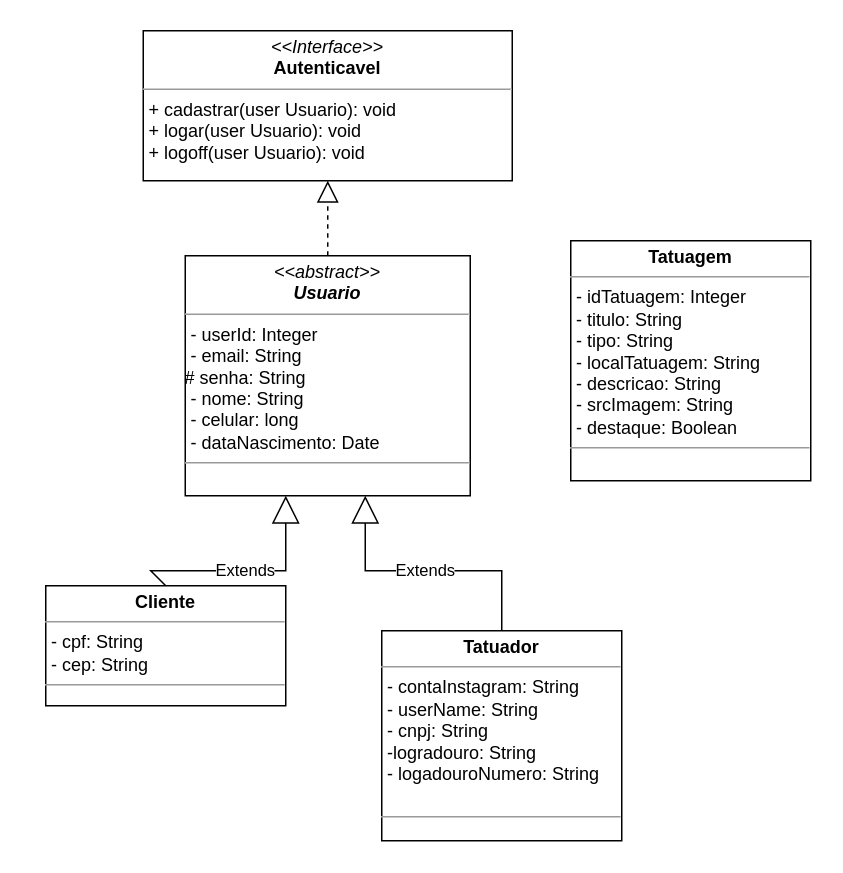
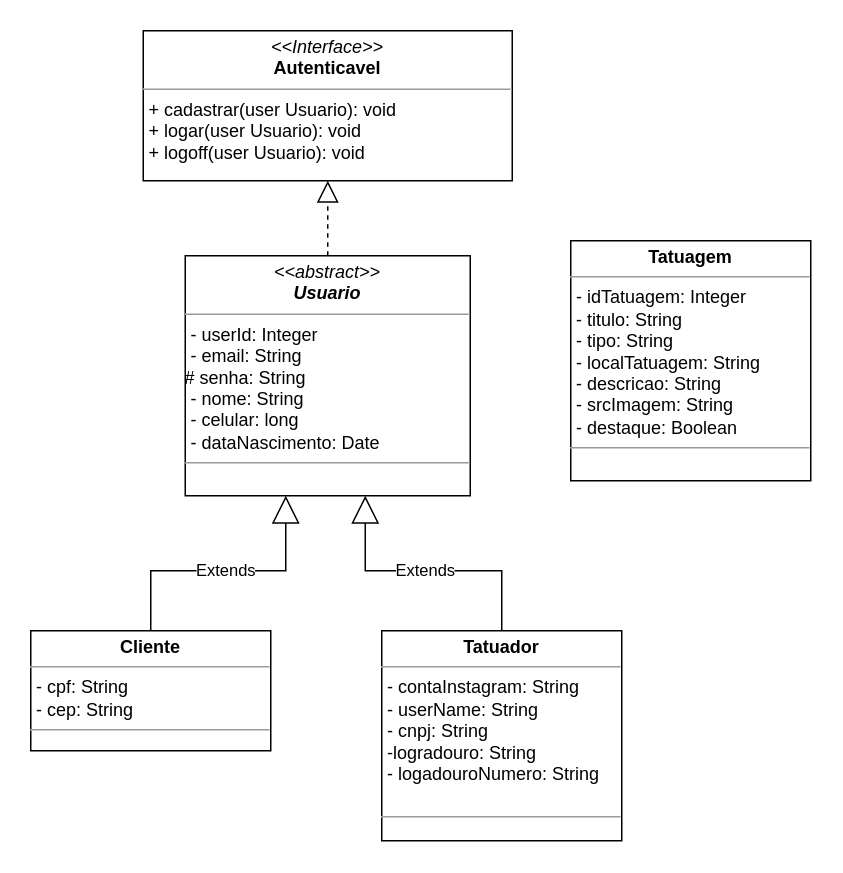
(166, 646) -> (151, 691)
